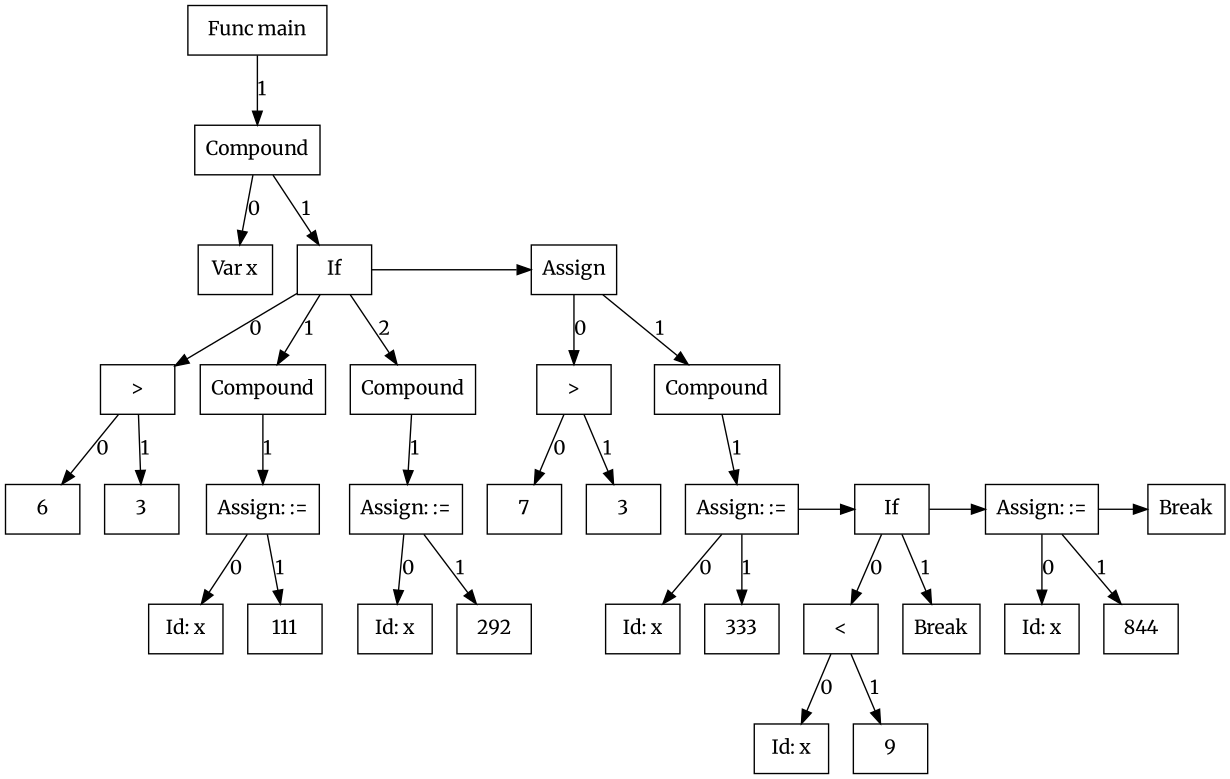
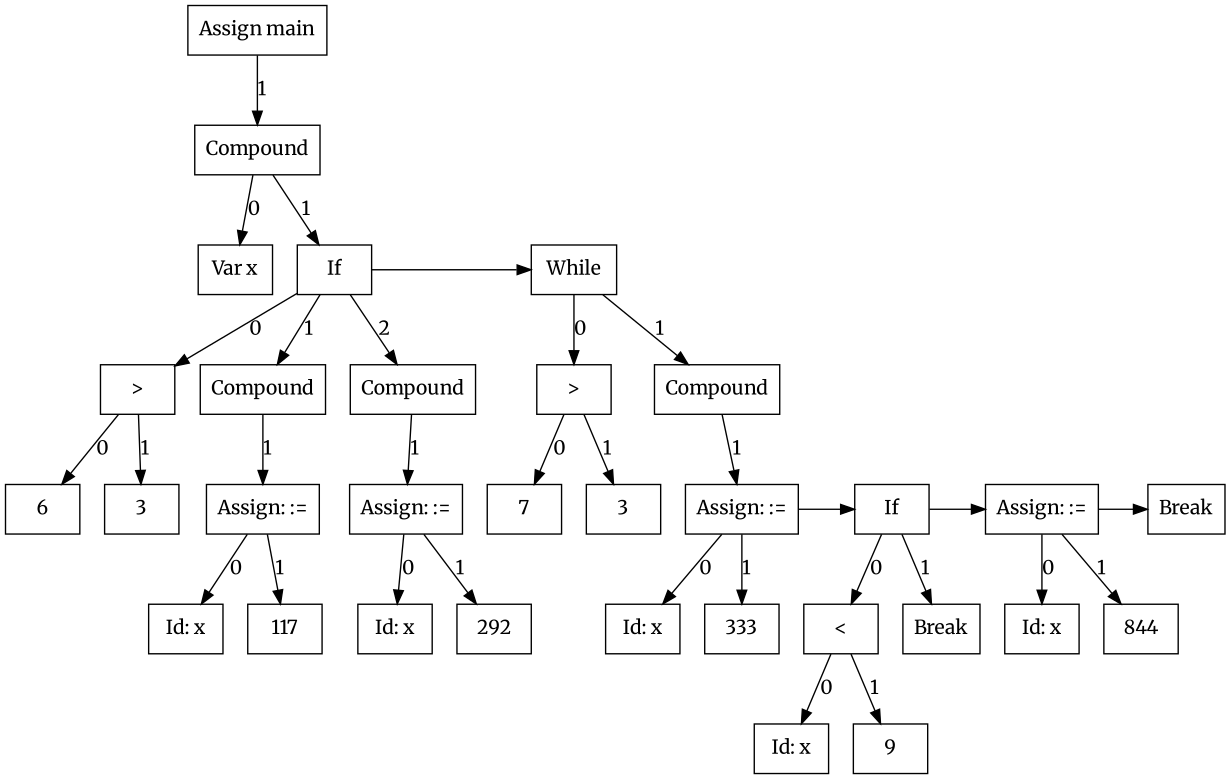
(257, 30) -> (257, 30)
(574, 270) -> (574, 270)
(285, 629) -> (285, 629)
